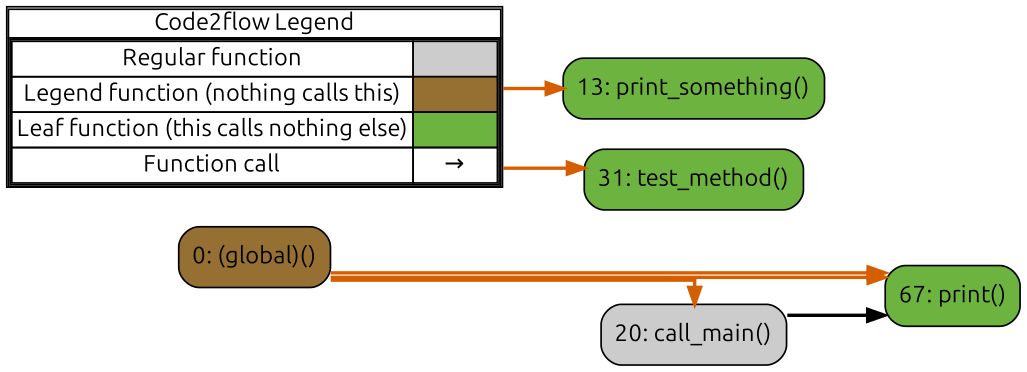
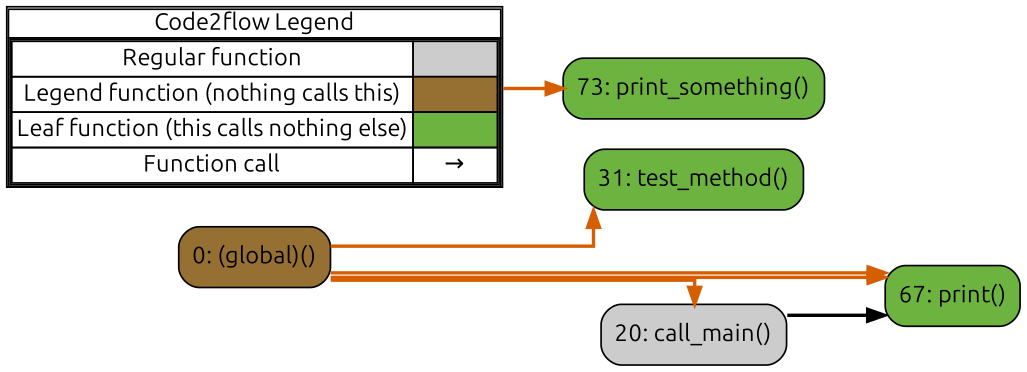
(694, 89) -> (694, 89)
(535, 168) -> (471, 246)
